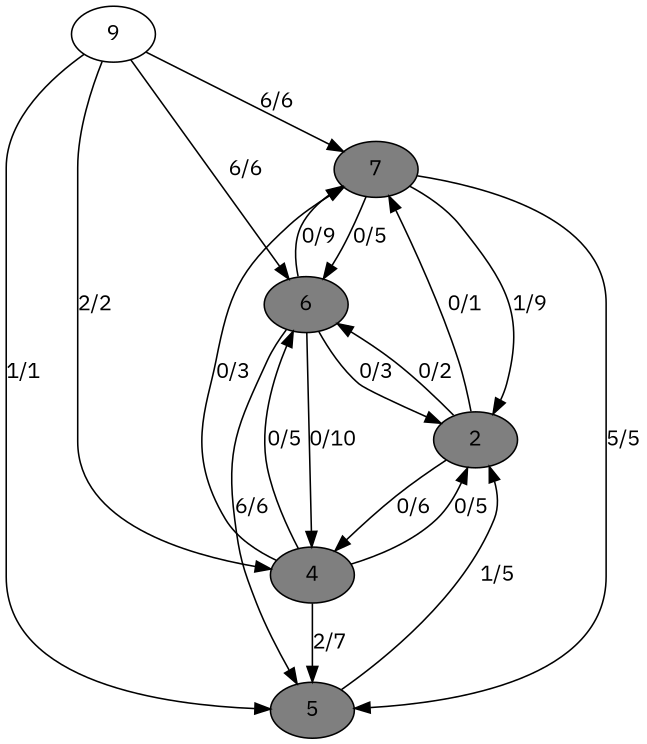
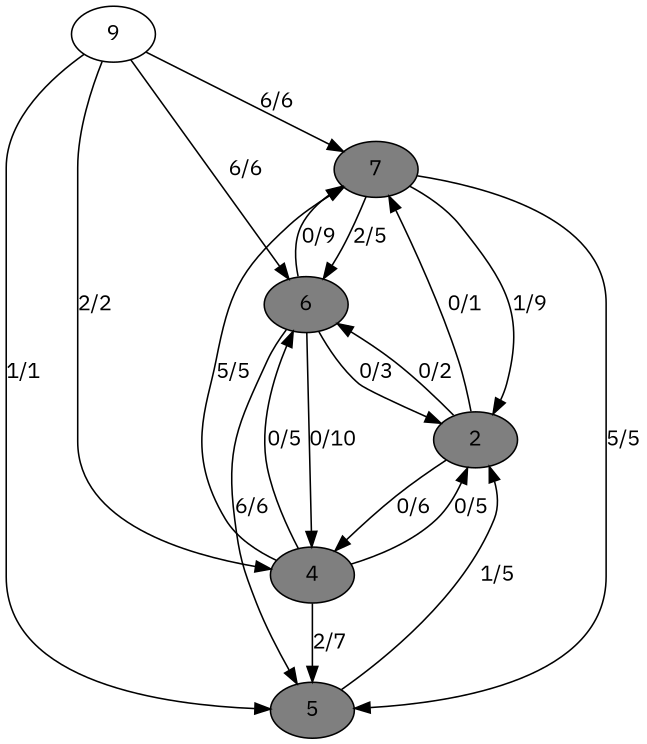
(370, 237) -> (370, 237)
(233, 372) -> (233, 372)
